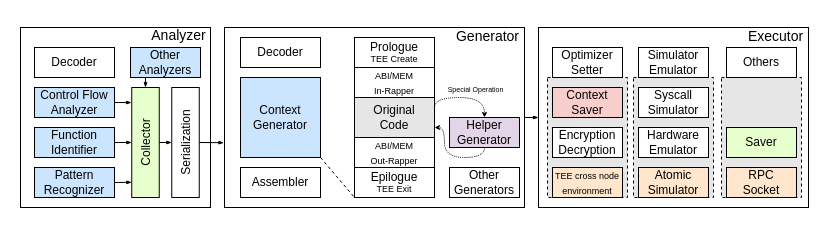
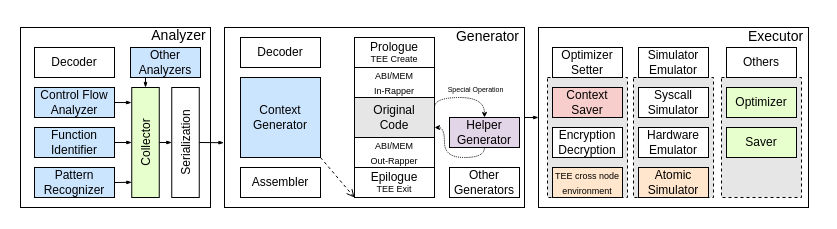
none -> (762, 103)
(762, 183) -> none
(351, 194) -> (351, 194)
